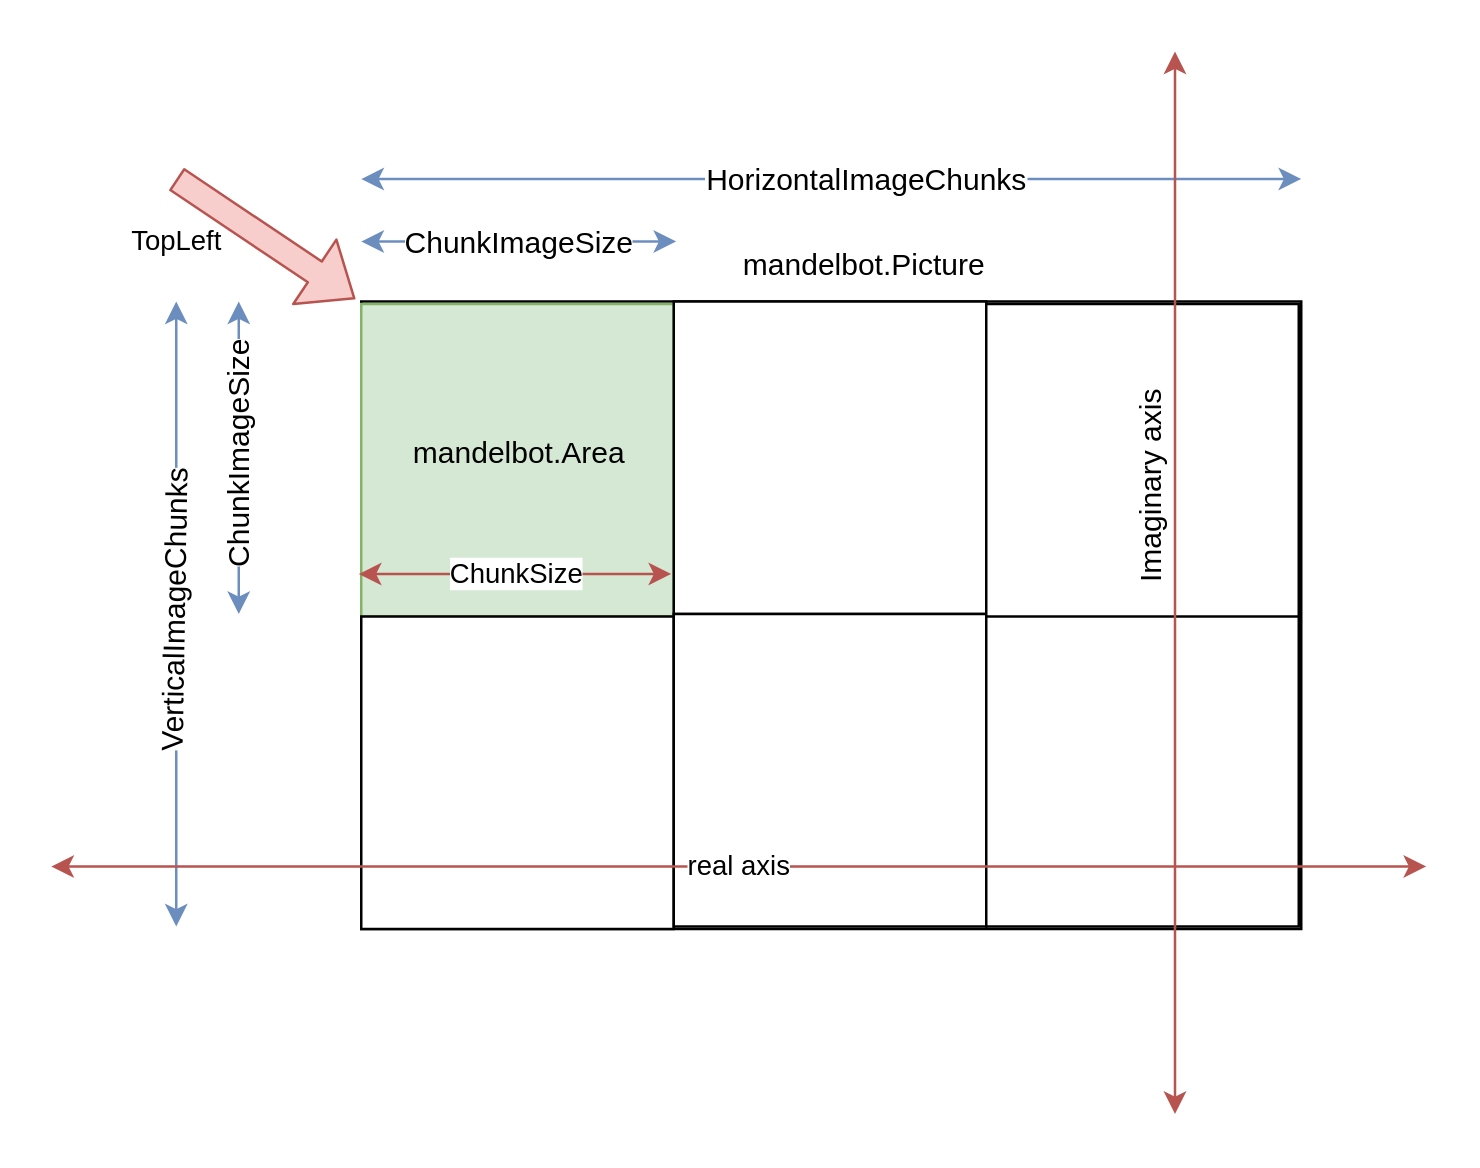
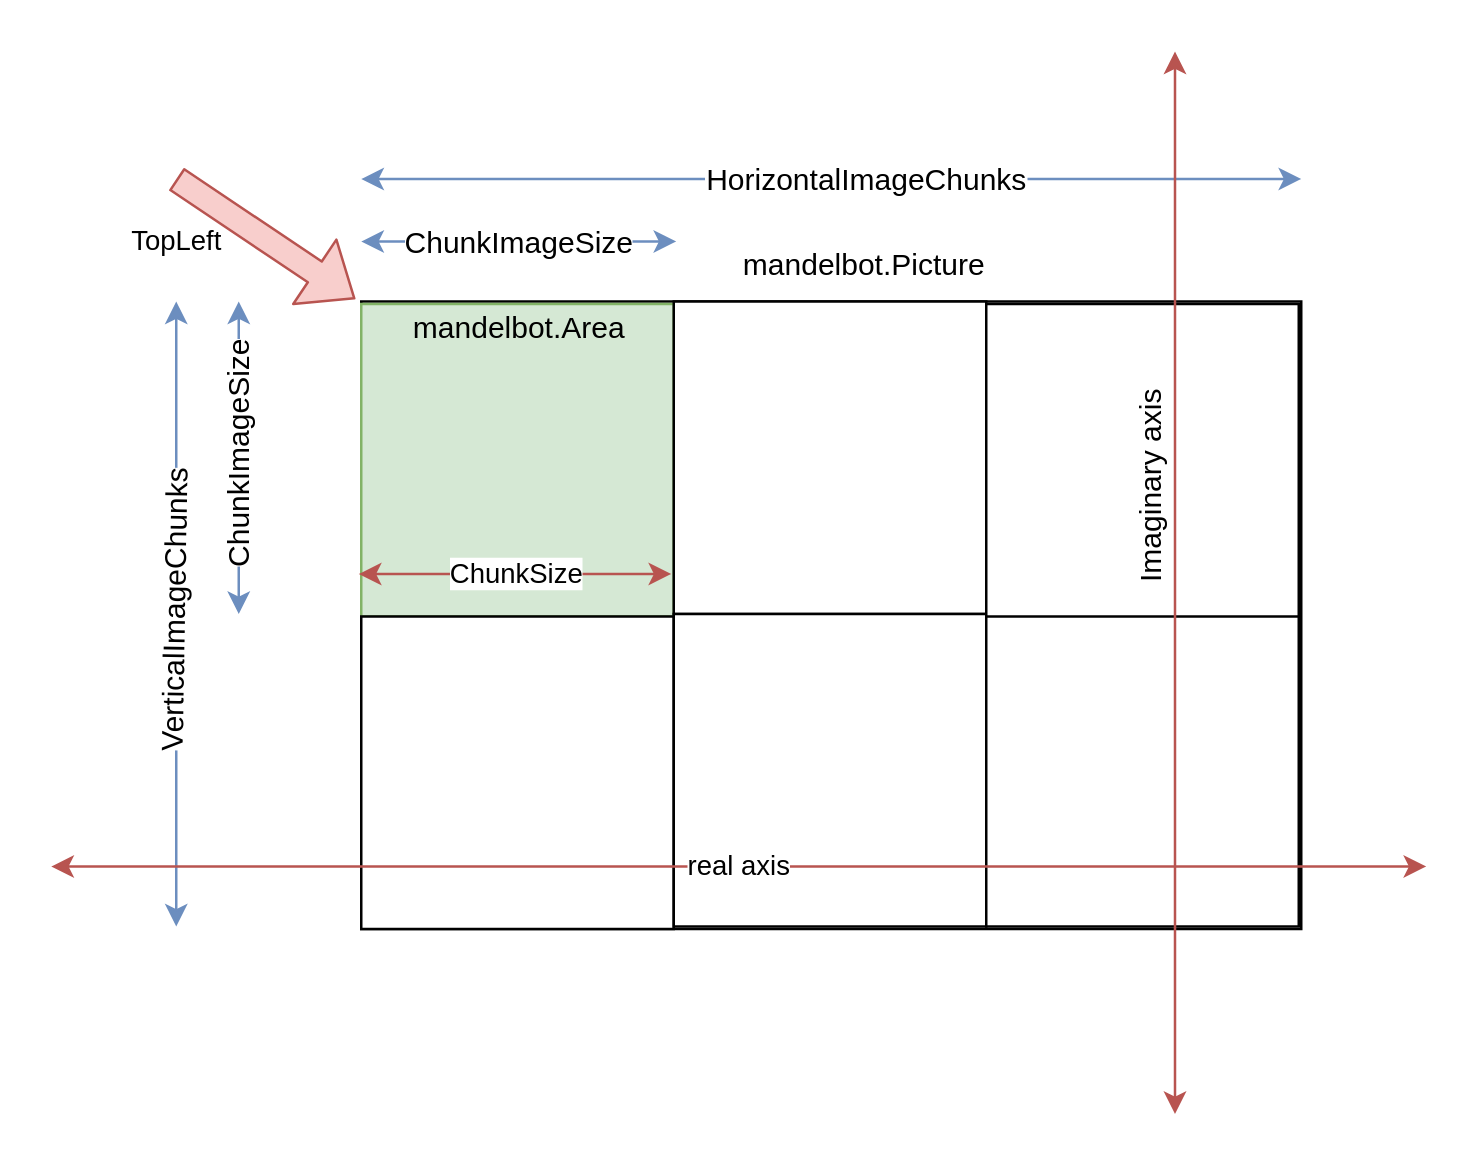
(518, 460) -> (518, 335)
